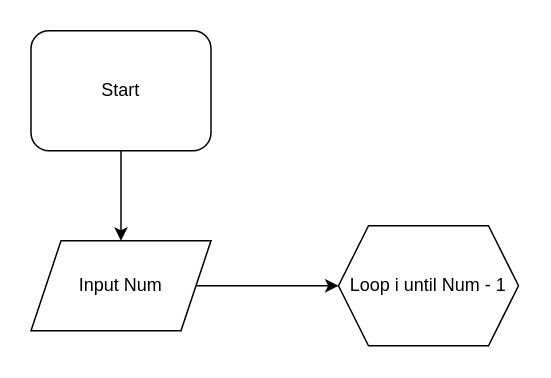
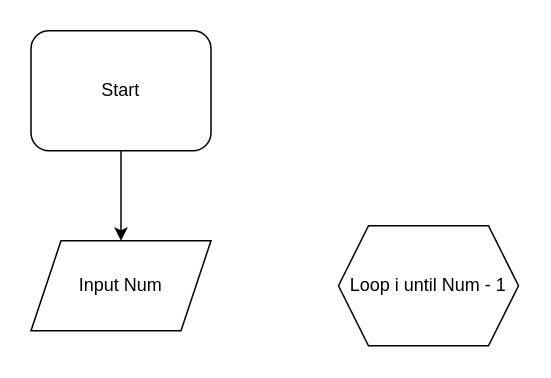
(262, 286) -> none
